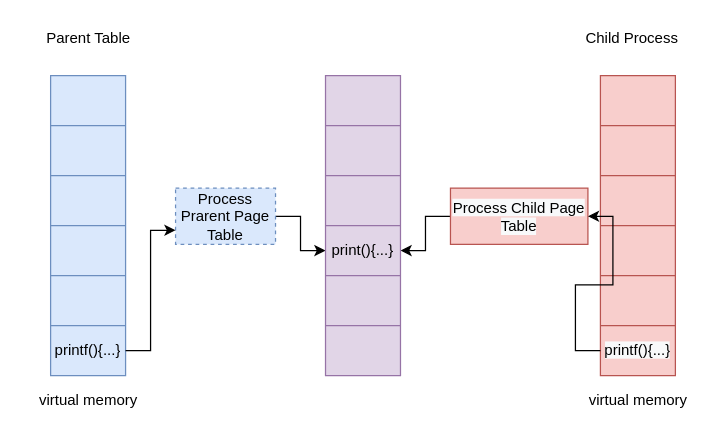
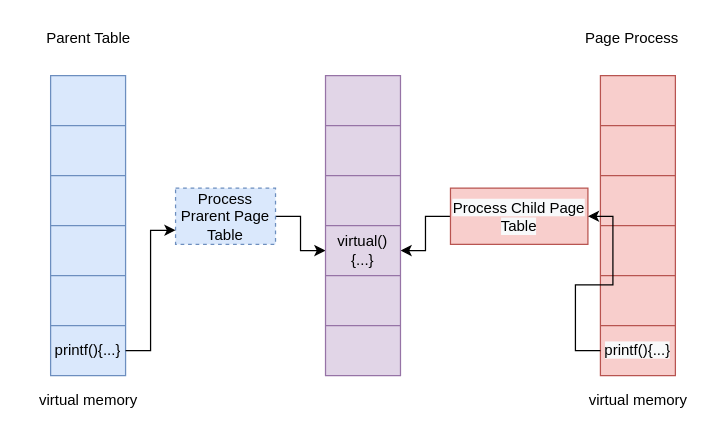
(633, 38) -> (633, 38)
(363, 251) -> (363, 251)
